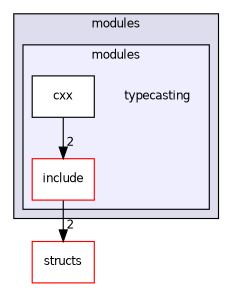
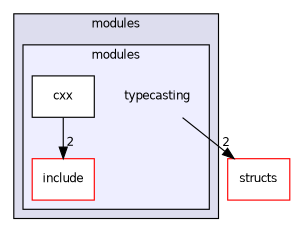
(63, 215) -> (202, 133)
